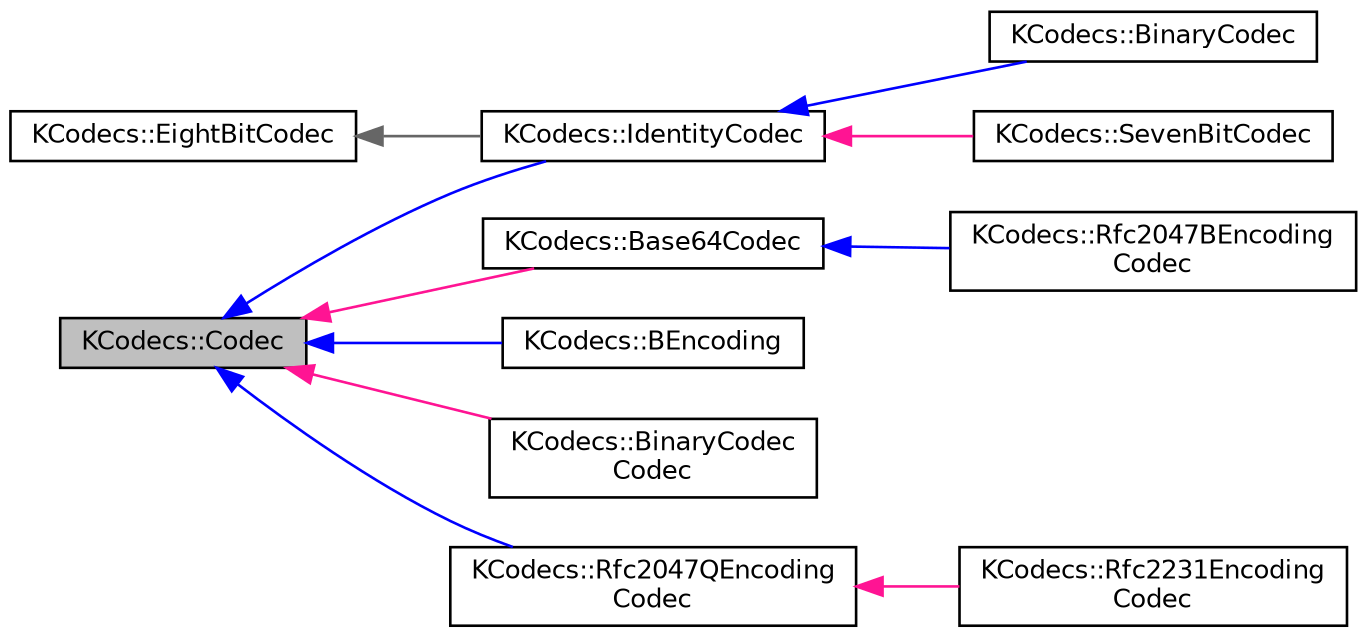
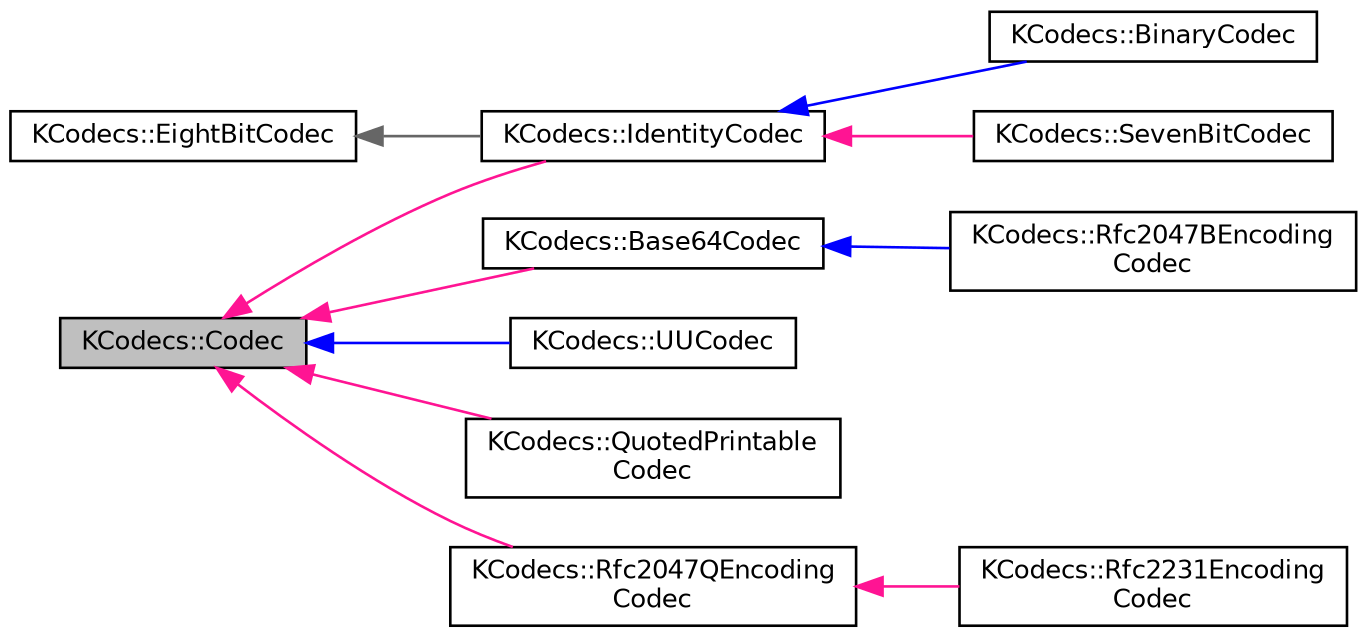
(391, 221) -> (391, 221)
(653, 343) -> (653, 343)
(653, 458) -> (653, 458)
(369, 476) -> (369, 476)
